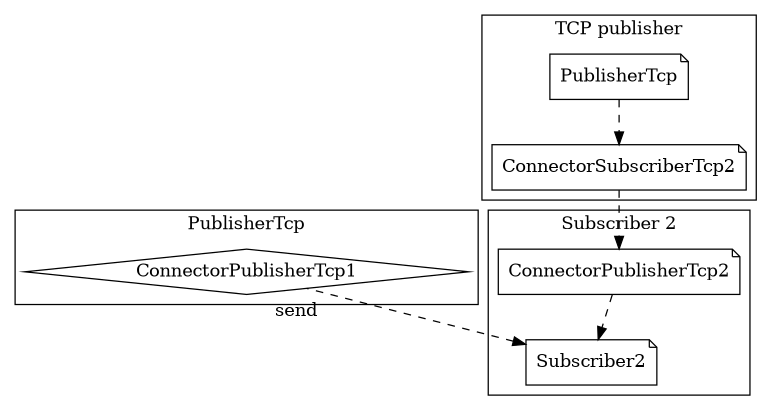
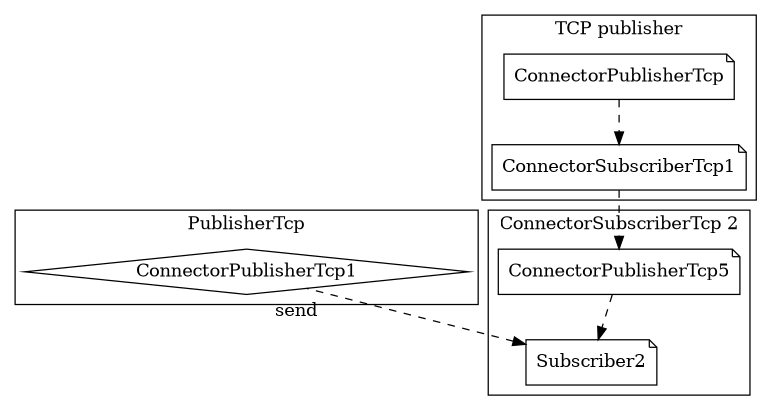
(619, 77) -> (619, 77)
(619, 167) -> (619, 167)
(619, 225) -> (619, 225)
(619, 272) -> (619, 272)
